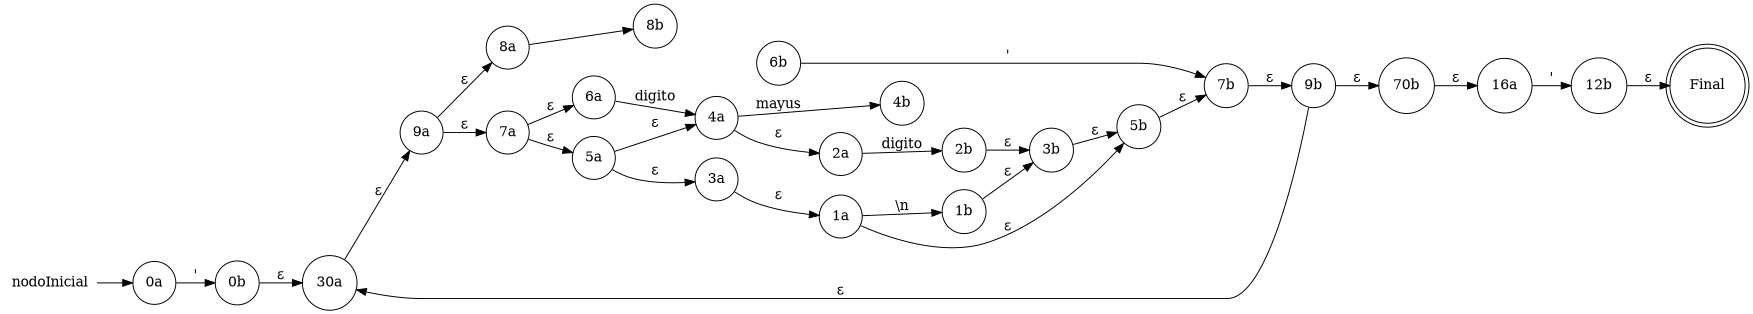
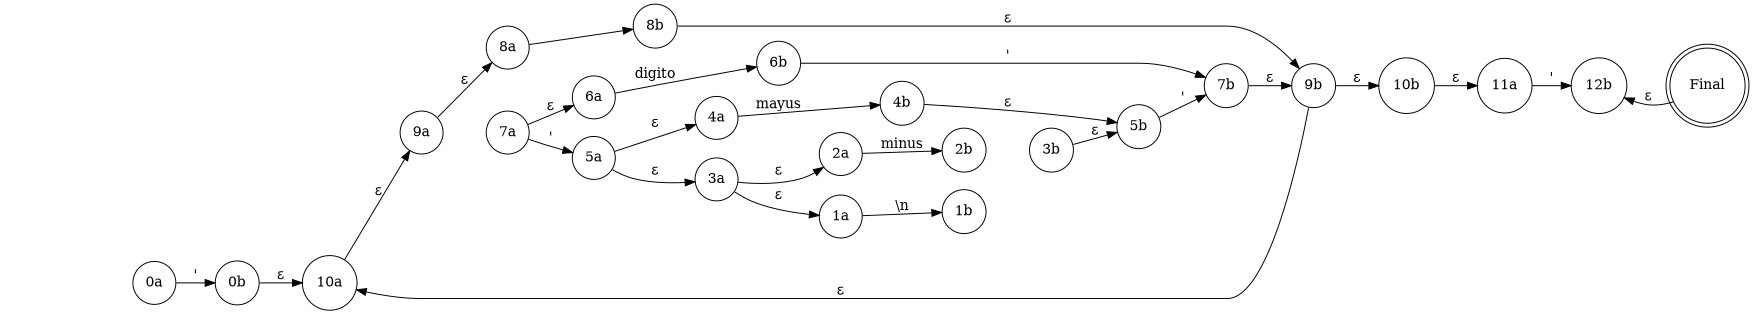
none -> (990, 26)
(1407, 86) -> (1407, 86)
(1505, 86) -> (1505, 86)
(1643, 86) -> (1654, 105)
(1183, 98) -> (1183, 98)
(650, 107) -> (681, 81)
(460, 133) -> none
(551, 138) -> (551, 138)
(902, 145) -> (902, 145)
(770, 146) -> (777, 183)
(1003, 150) -> none
(1004, 184) -> none
(1001, 237) -> (1016, 111)
(50, 283) -> none
(330, 283) -> (330, 283)
